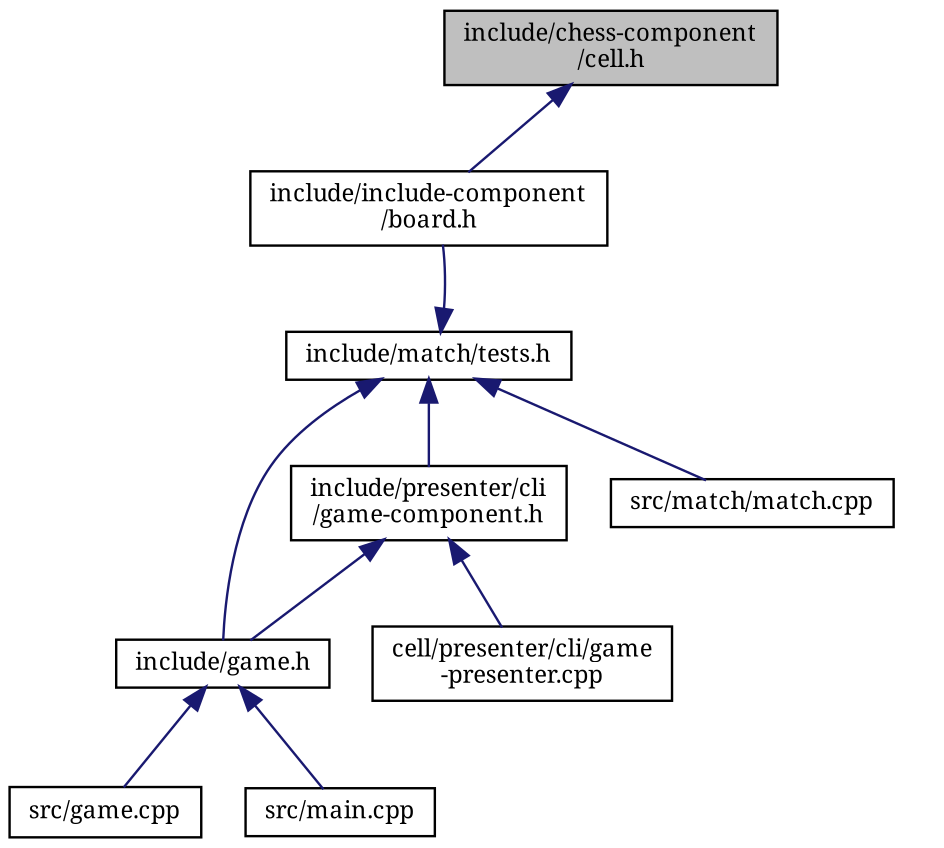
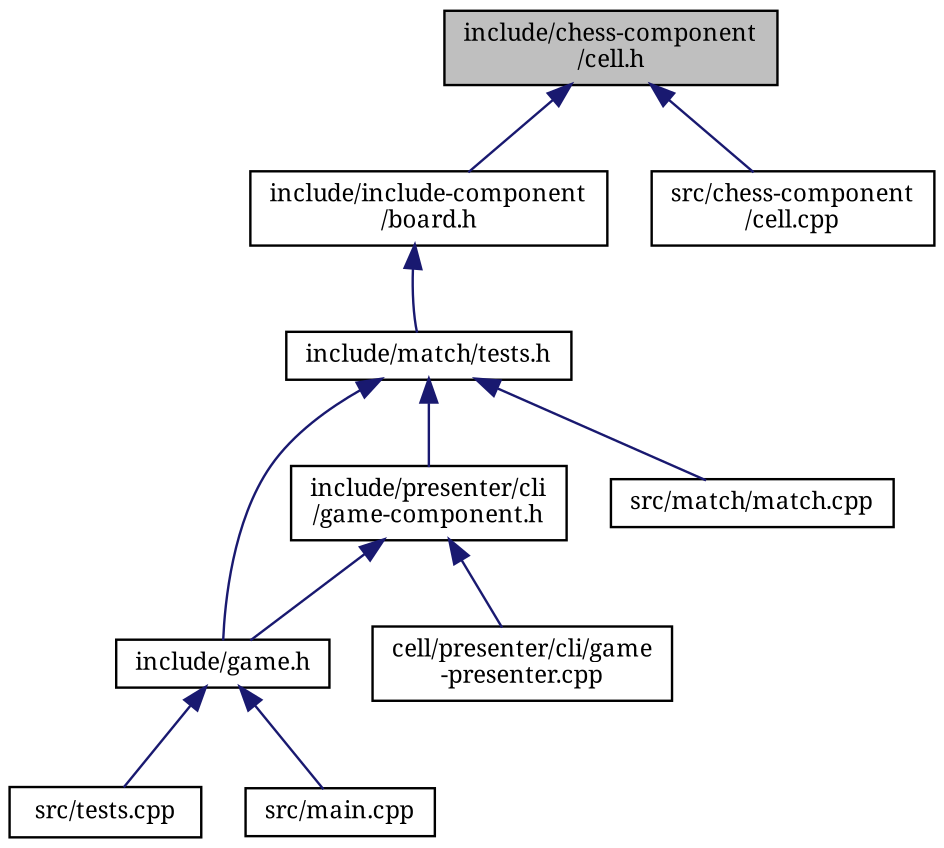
none -> (793, 208)
(445, 277) -> (413, 301)
(105, 812) -> (105, 812)
